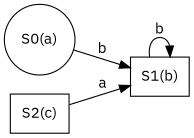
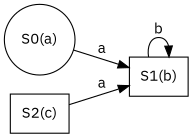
(103, 49) -> (102, 49)
